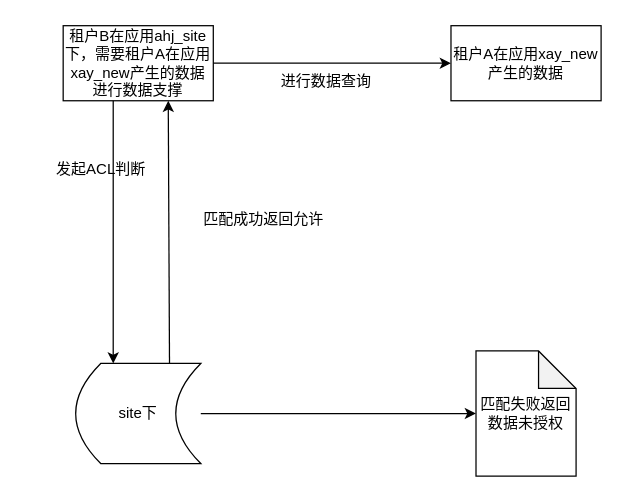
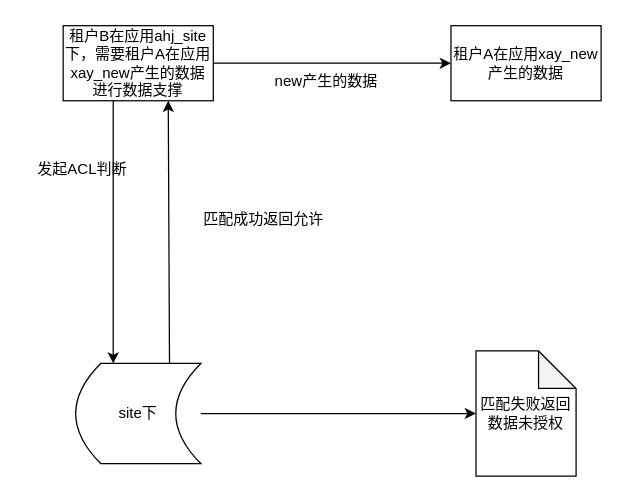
(326, 82) -> (326, 82)
(101, 169) -> (82, 169)
